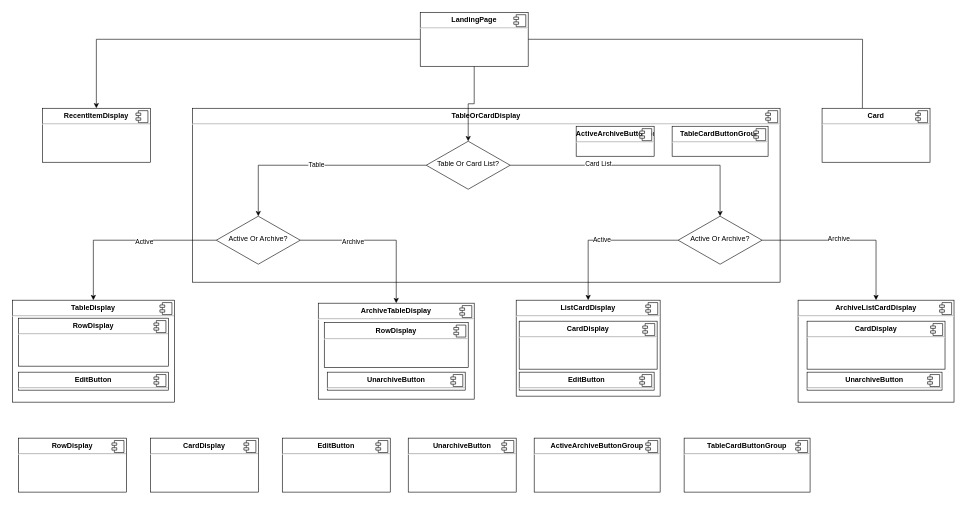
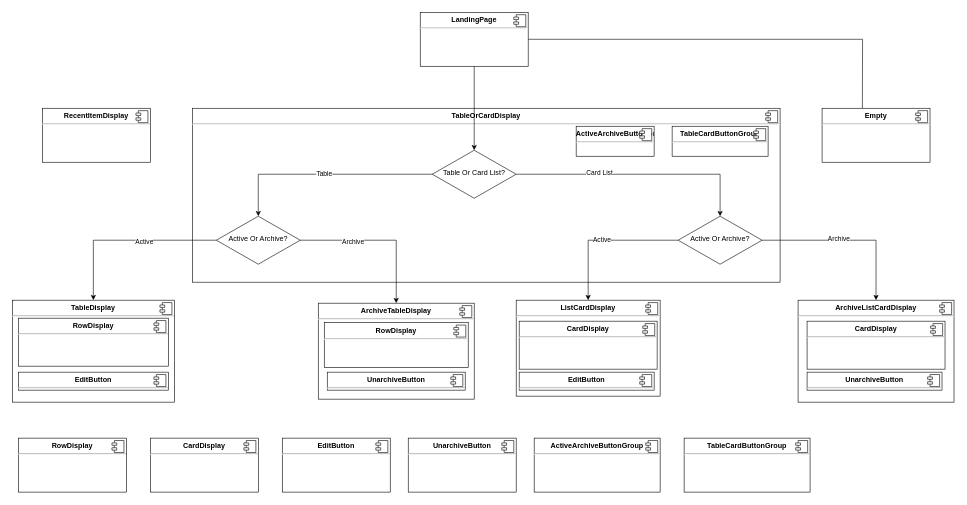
(96, 70) -> none
(830, 108) -> (832, 108)
(468, 165) -> (474, 174)
